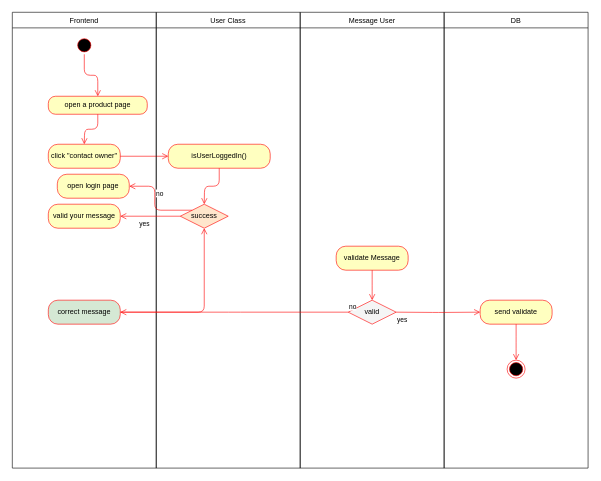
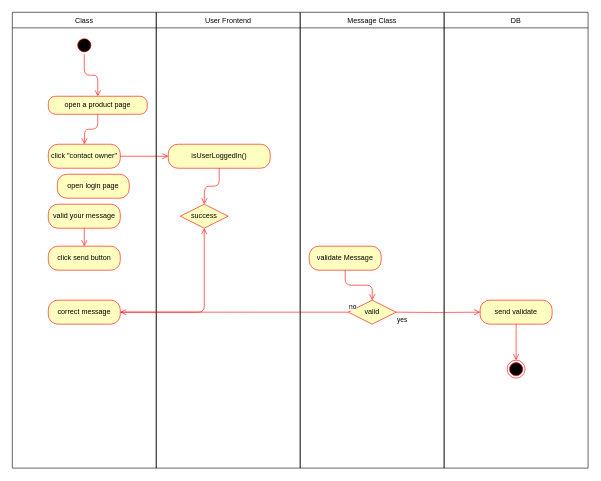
(84, 20) -> (84, 20)
(228, 20) -> (228, 20)
(372, 20) -> (372, 20)
(155, 204) -> none
(151, 216) -> none
(204, 216) -> (204, 216)
none -> (84, 237)
none -> (84, 258)
(372, 258) -> (345, 258)
(84, 312) -> (84, 312)
(372, 312) -> (372, 312)
